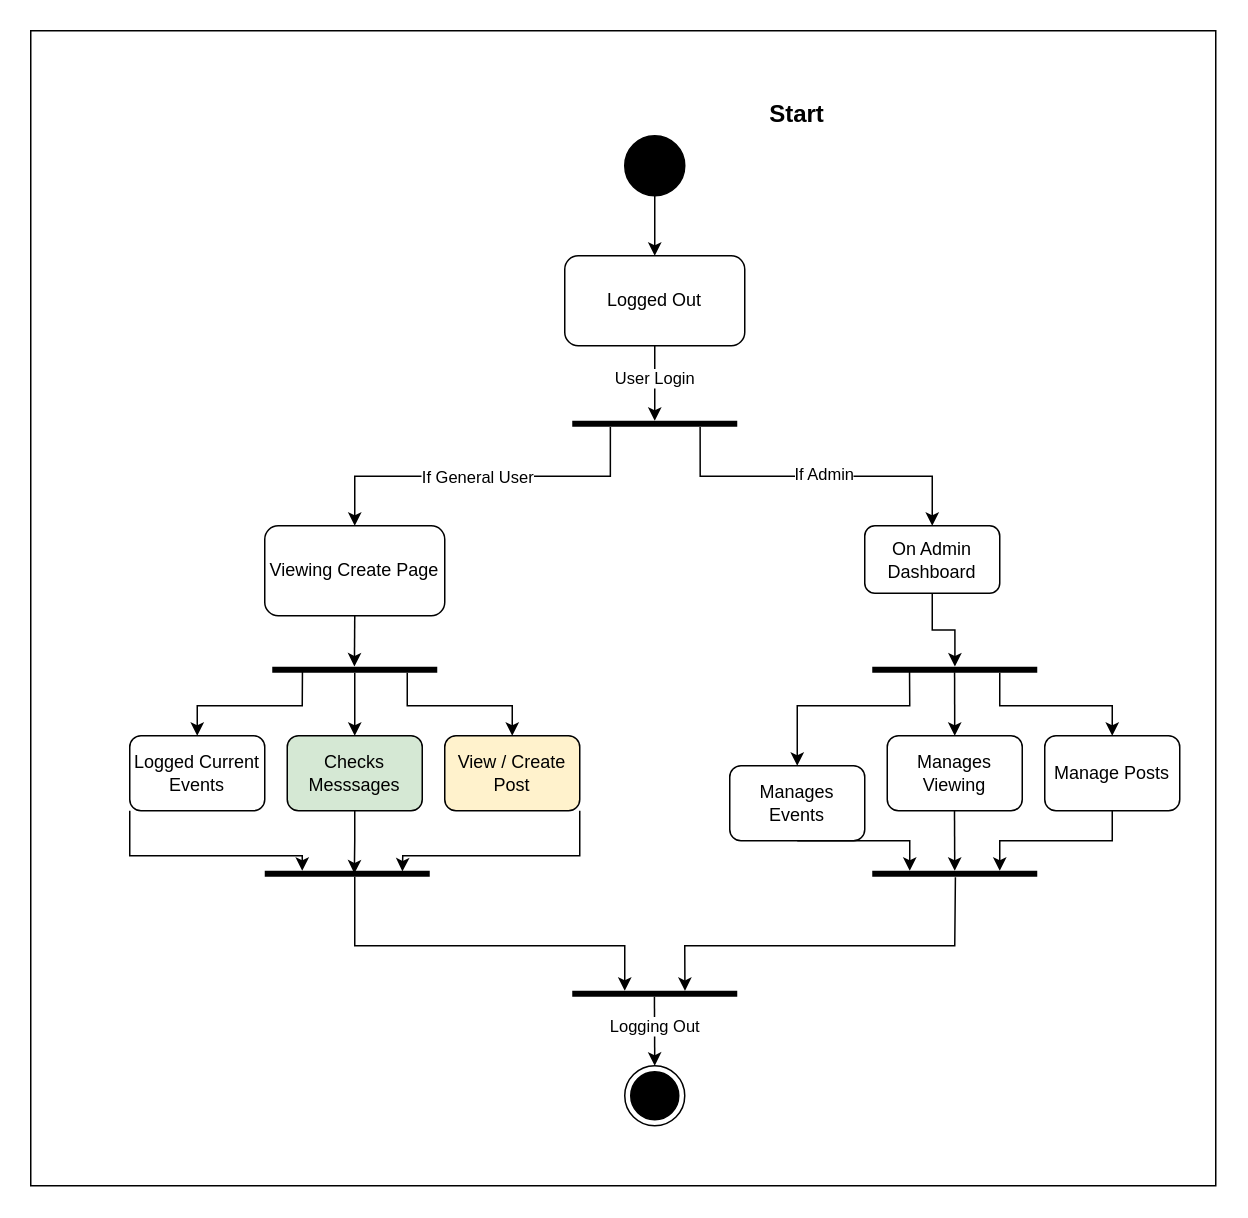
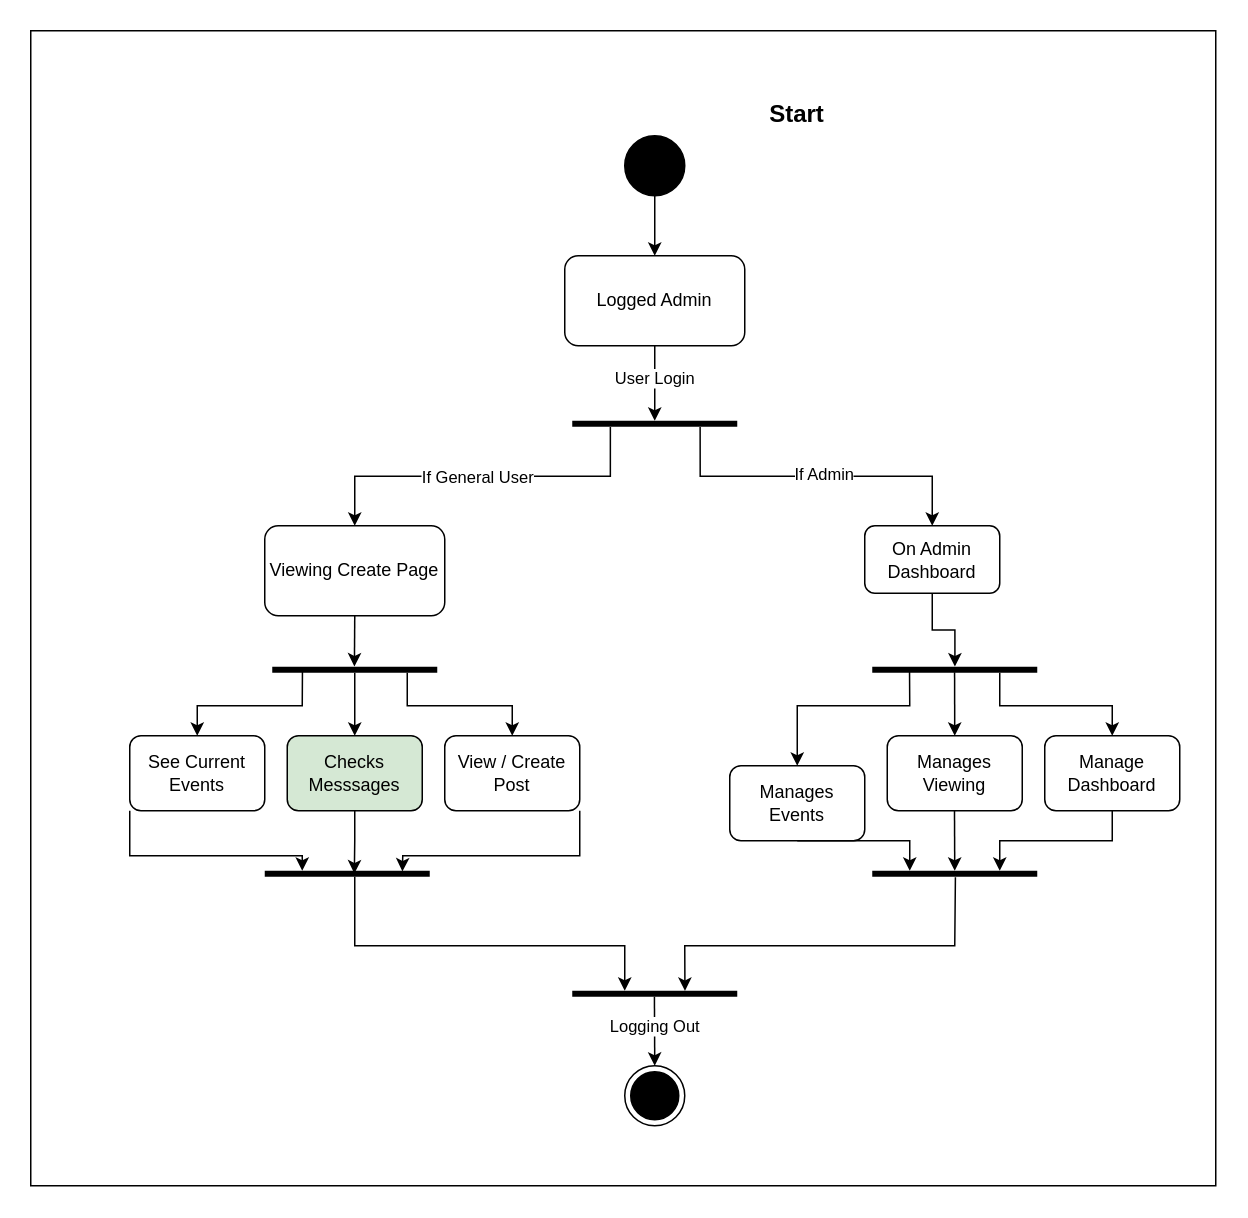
(655, 301) -> (655, 301)
(197, 773) -> (197, 773)
(512, 773) -> (512, 773)
(1112, 773) -> (1112, 773)
